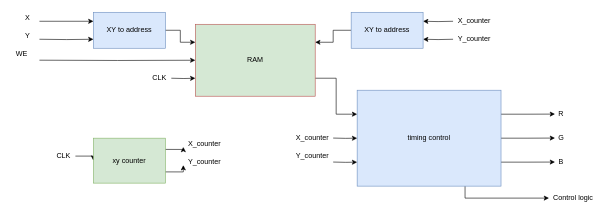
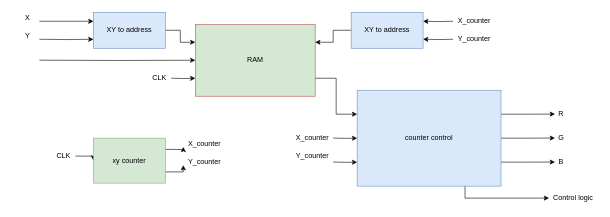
(21, 54) -> none
(429, 138) -> (429, 138)
